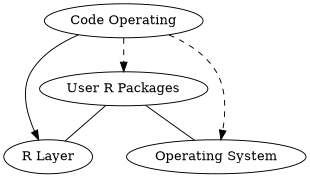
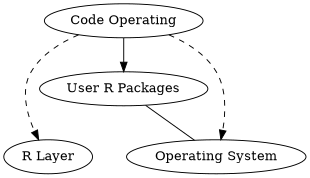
(124, 50) -> (124, 50)
(31, 72) -> (31, 72)
(85, 123) -> none
